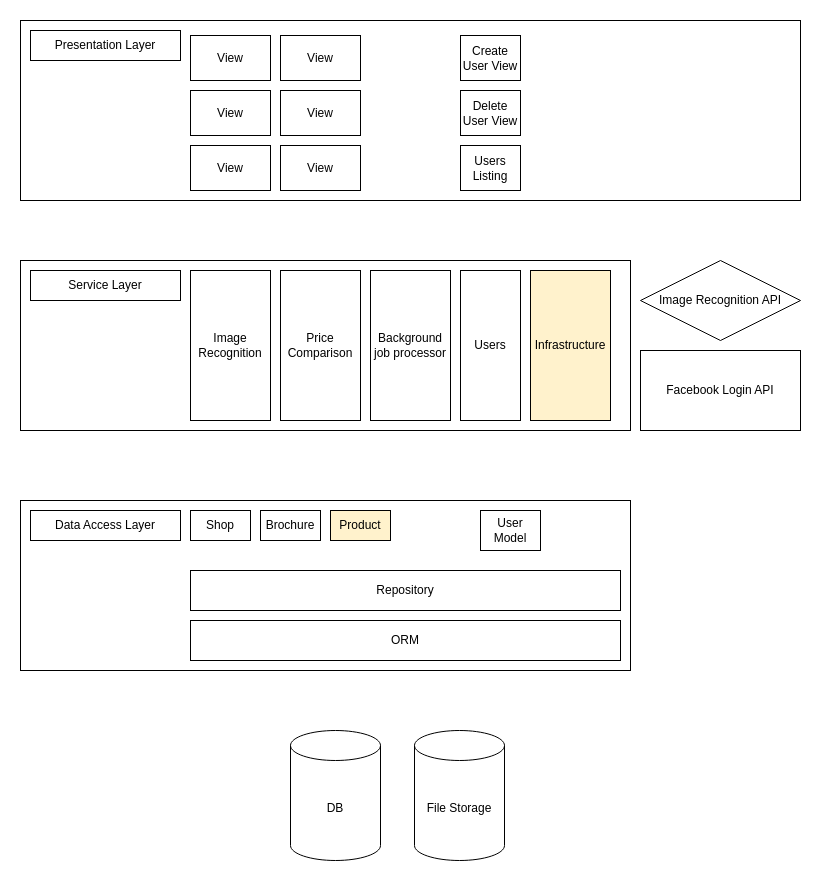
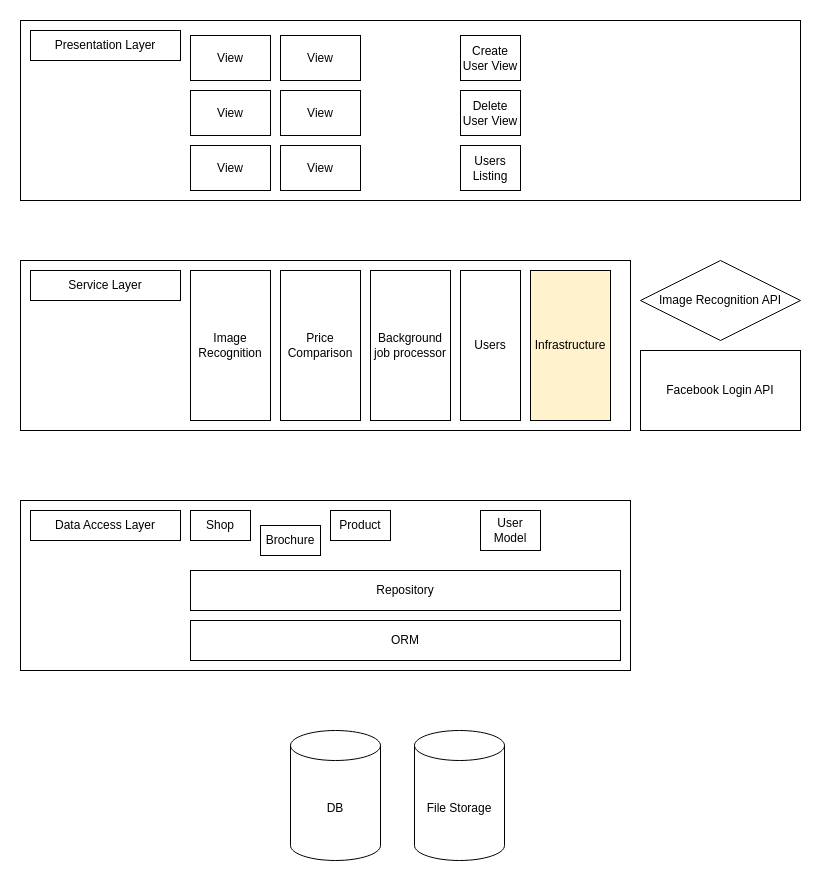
(291, 526) -> (291, 541)
(361, 526) -> (361, 526)
